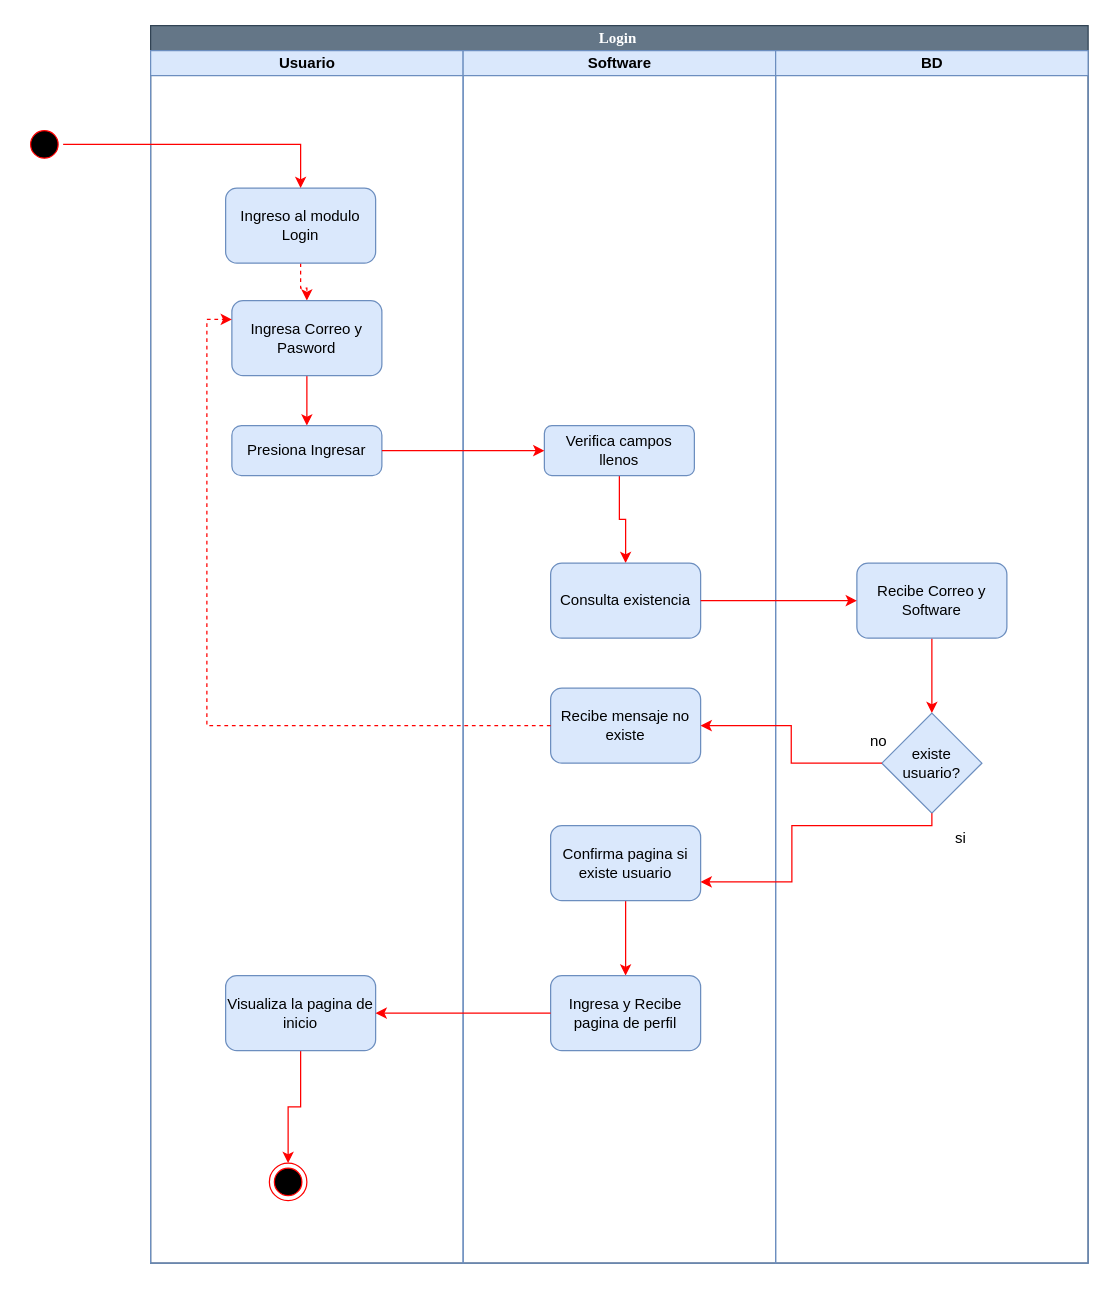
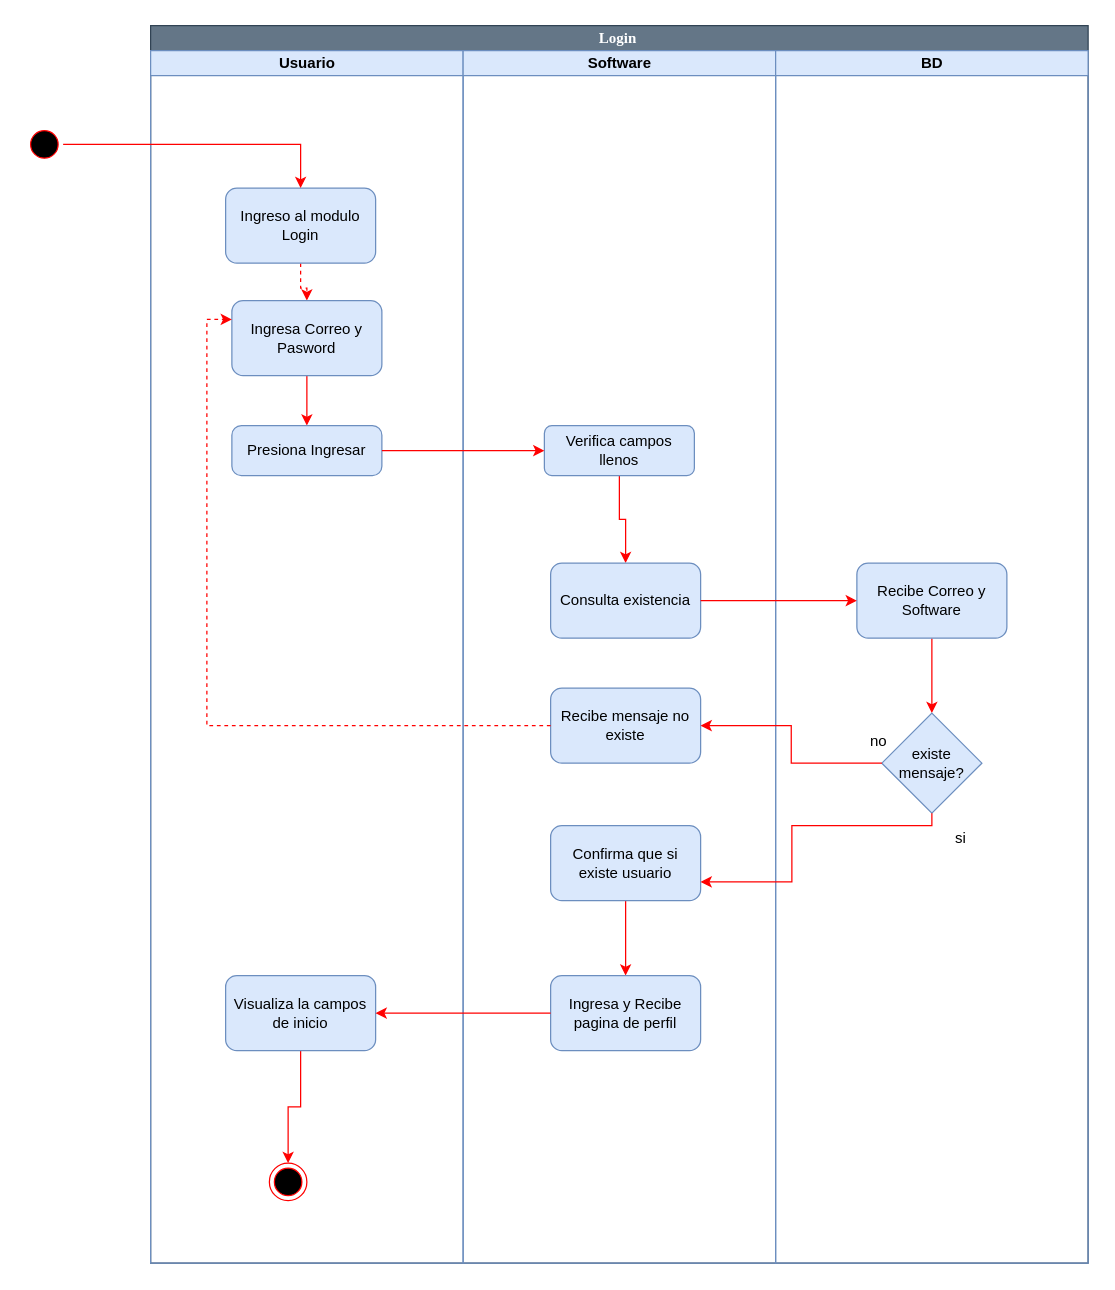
(932, 763) -> (932, 763)
(626, 863) -> (626, 863)
(301, 1013) -> (301, 1013)
